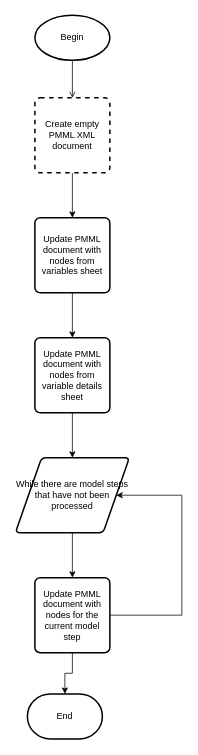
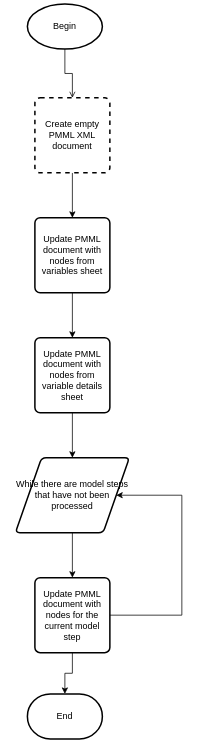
(72, 38) -> (65, 27)
